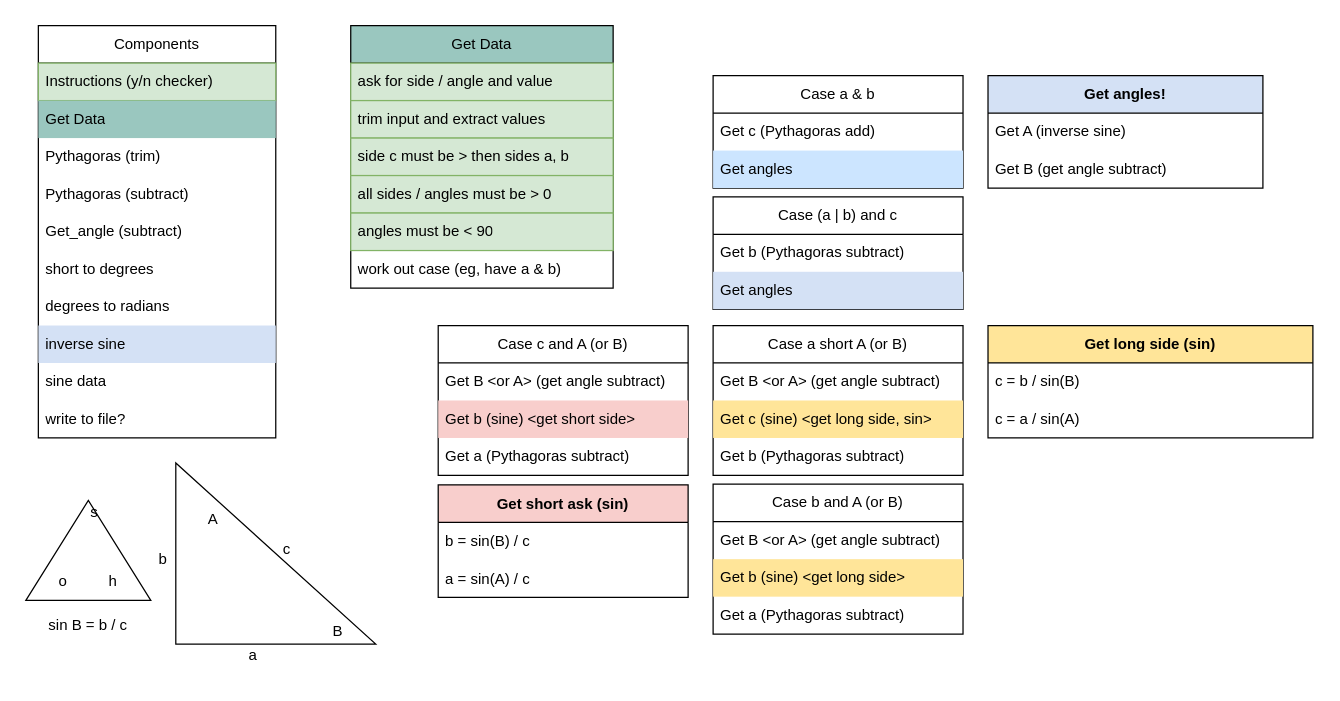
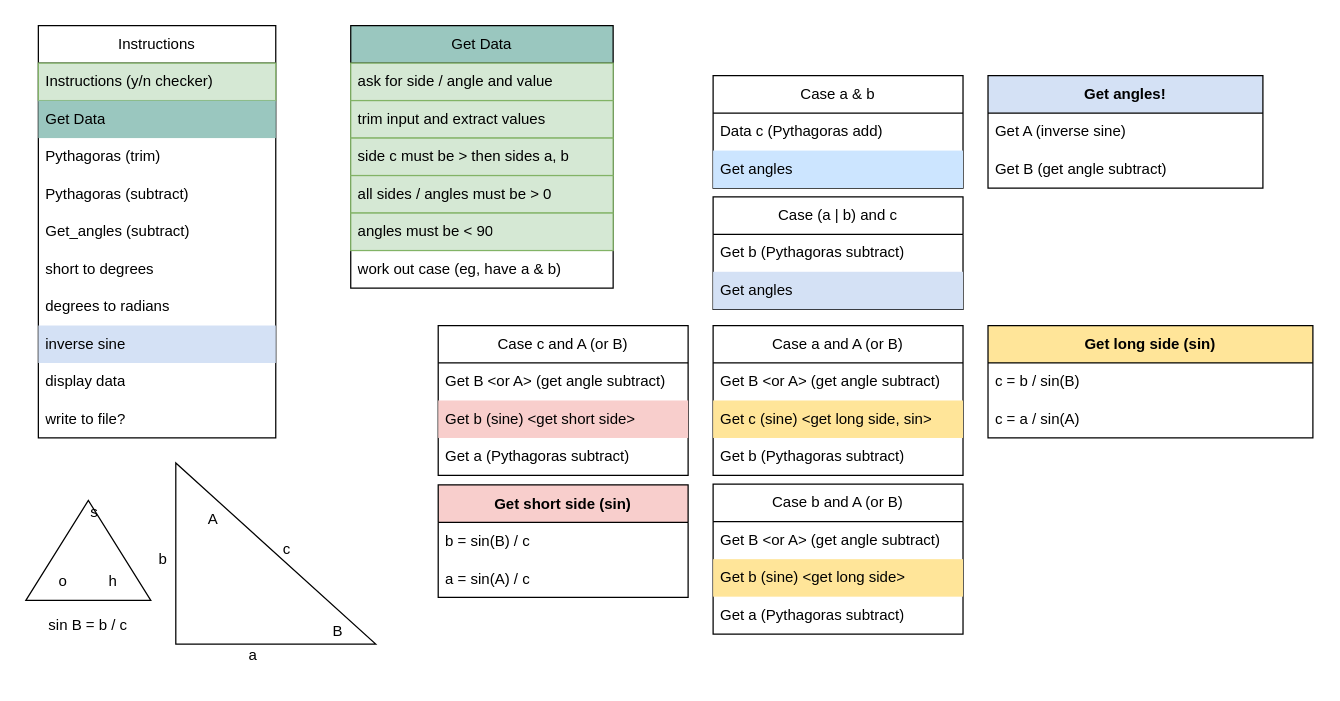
(157, 44) -> (157, 44)
(807, 132) -> (811, 132)
(126, 232) -> (130, 232)
(838, 344) -> (838, 344)
(80, 382) -> (90, 382)
(563, 504) -> (563, 504)
